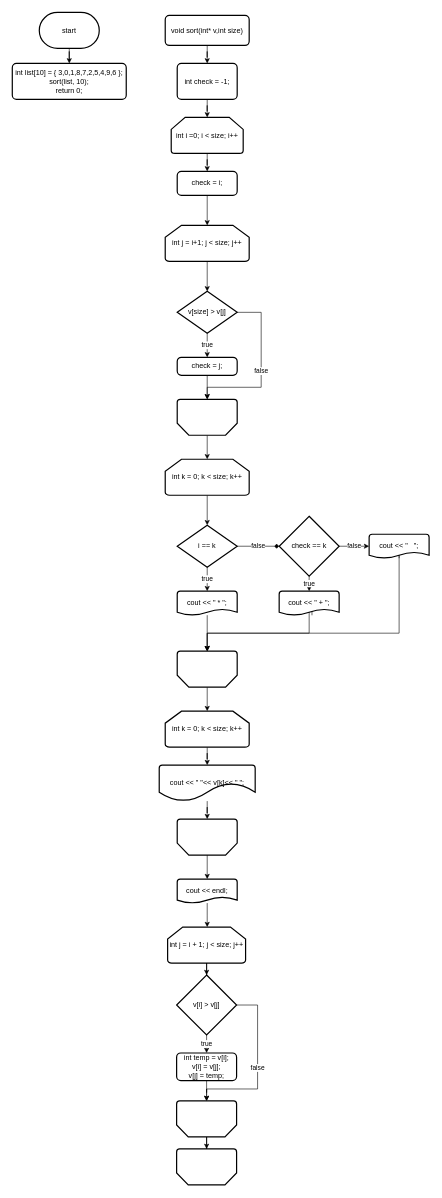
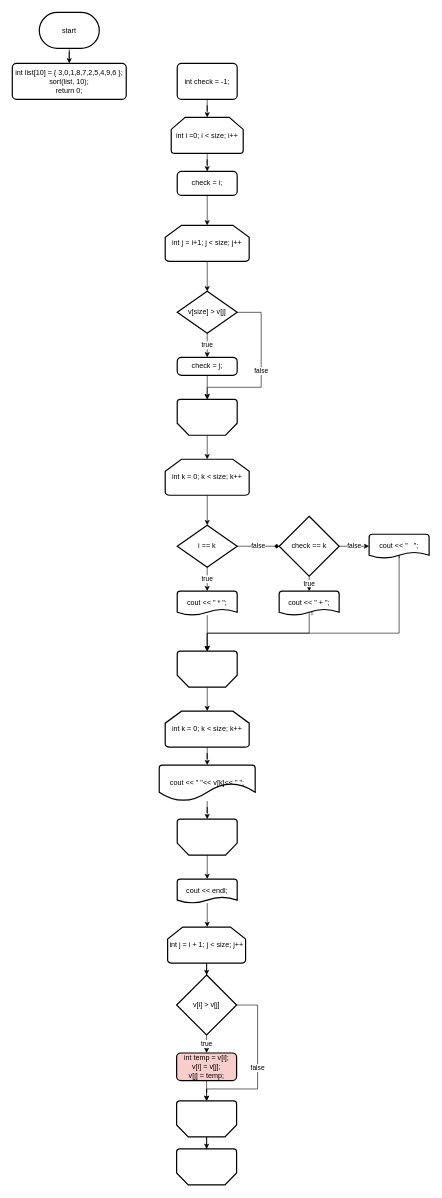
(207, 30) -> none
(207, 56) -> none
(207, 1067) -> (207, 1067)
